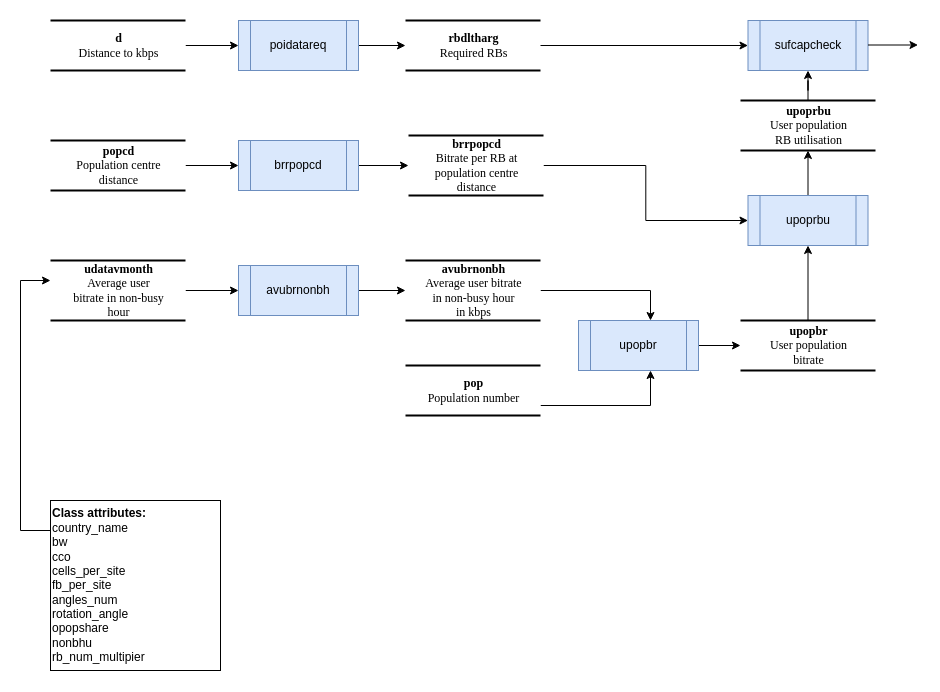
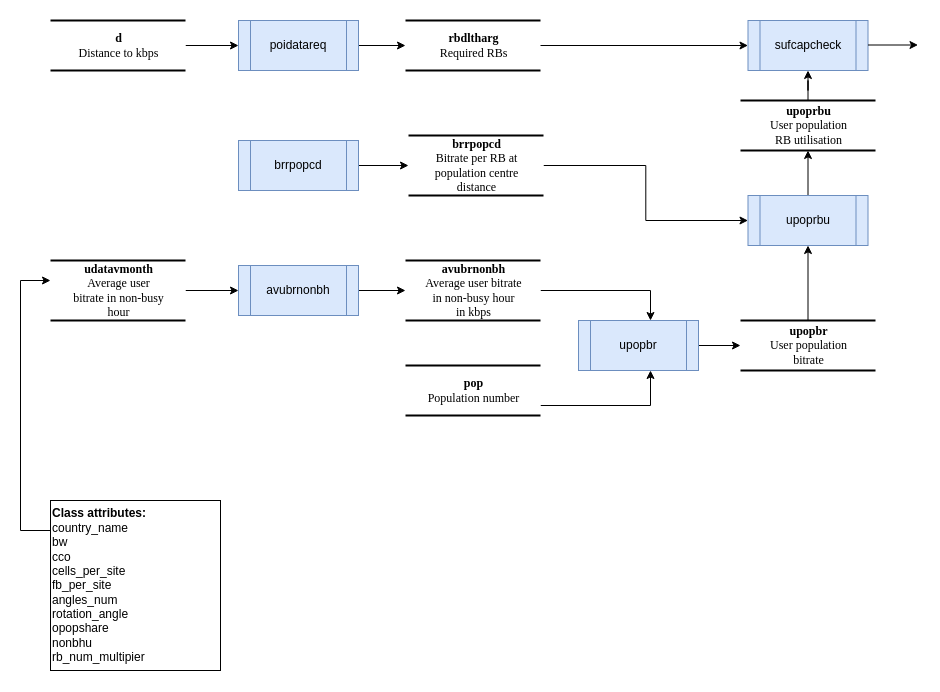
(118, 166) -> none
(209, 166) -> none
